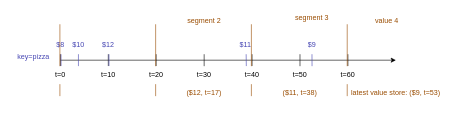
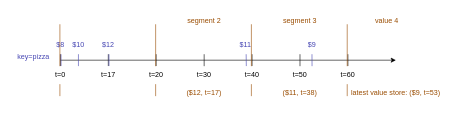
(312, 18) -> (300, 21)
(108, 75) -> (108, 75)
